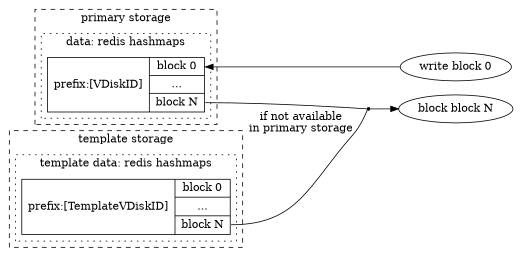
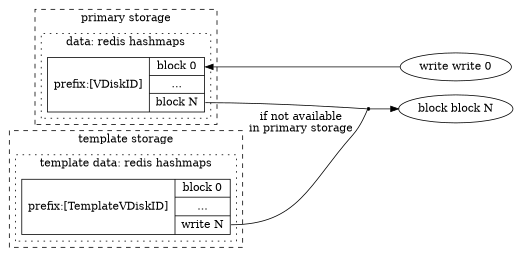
(456, 67) -> (456, 67)
(203, 225) -> (203, 225)
